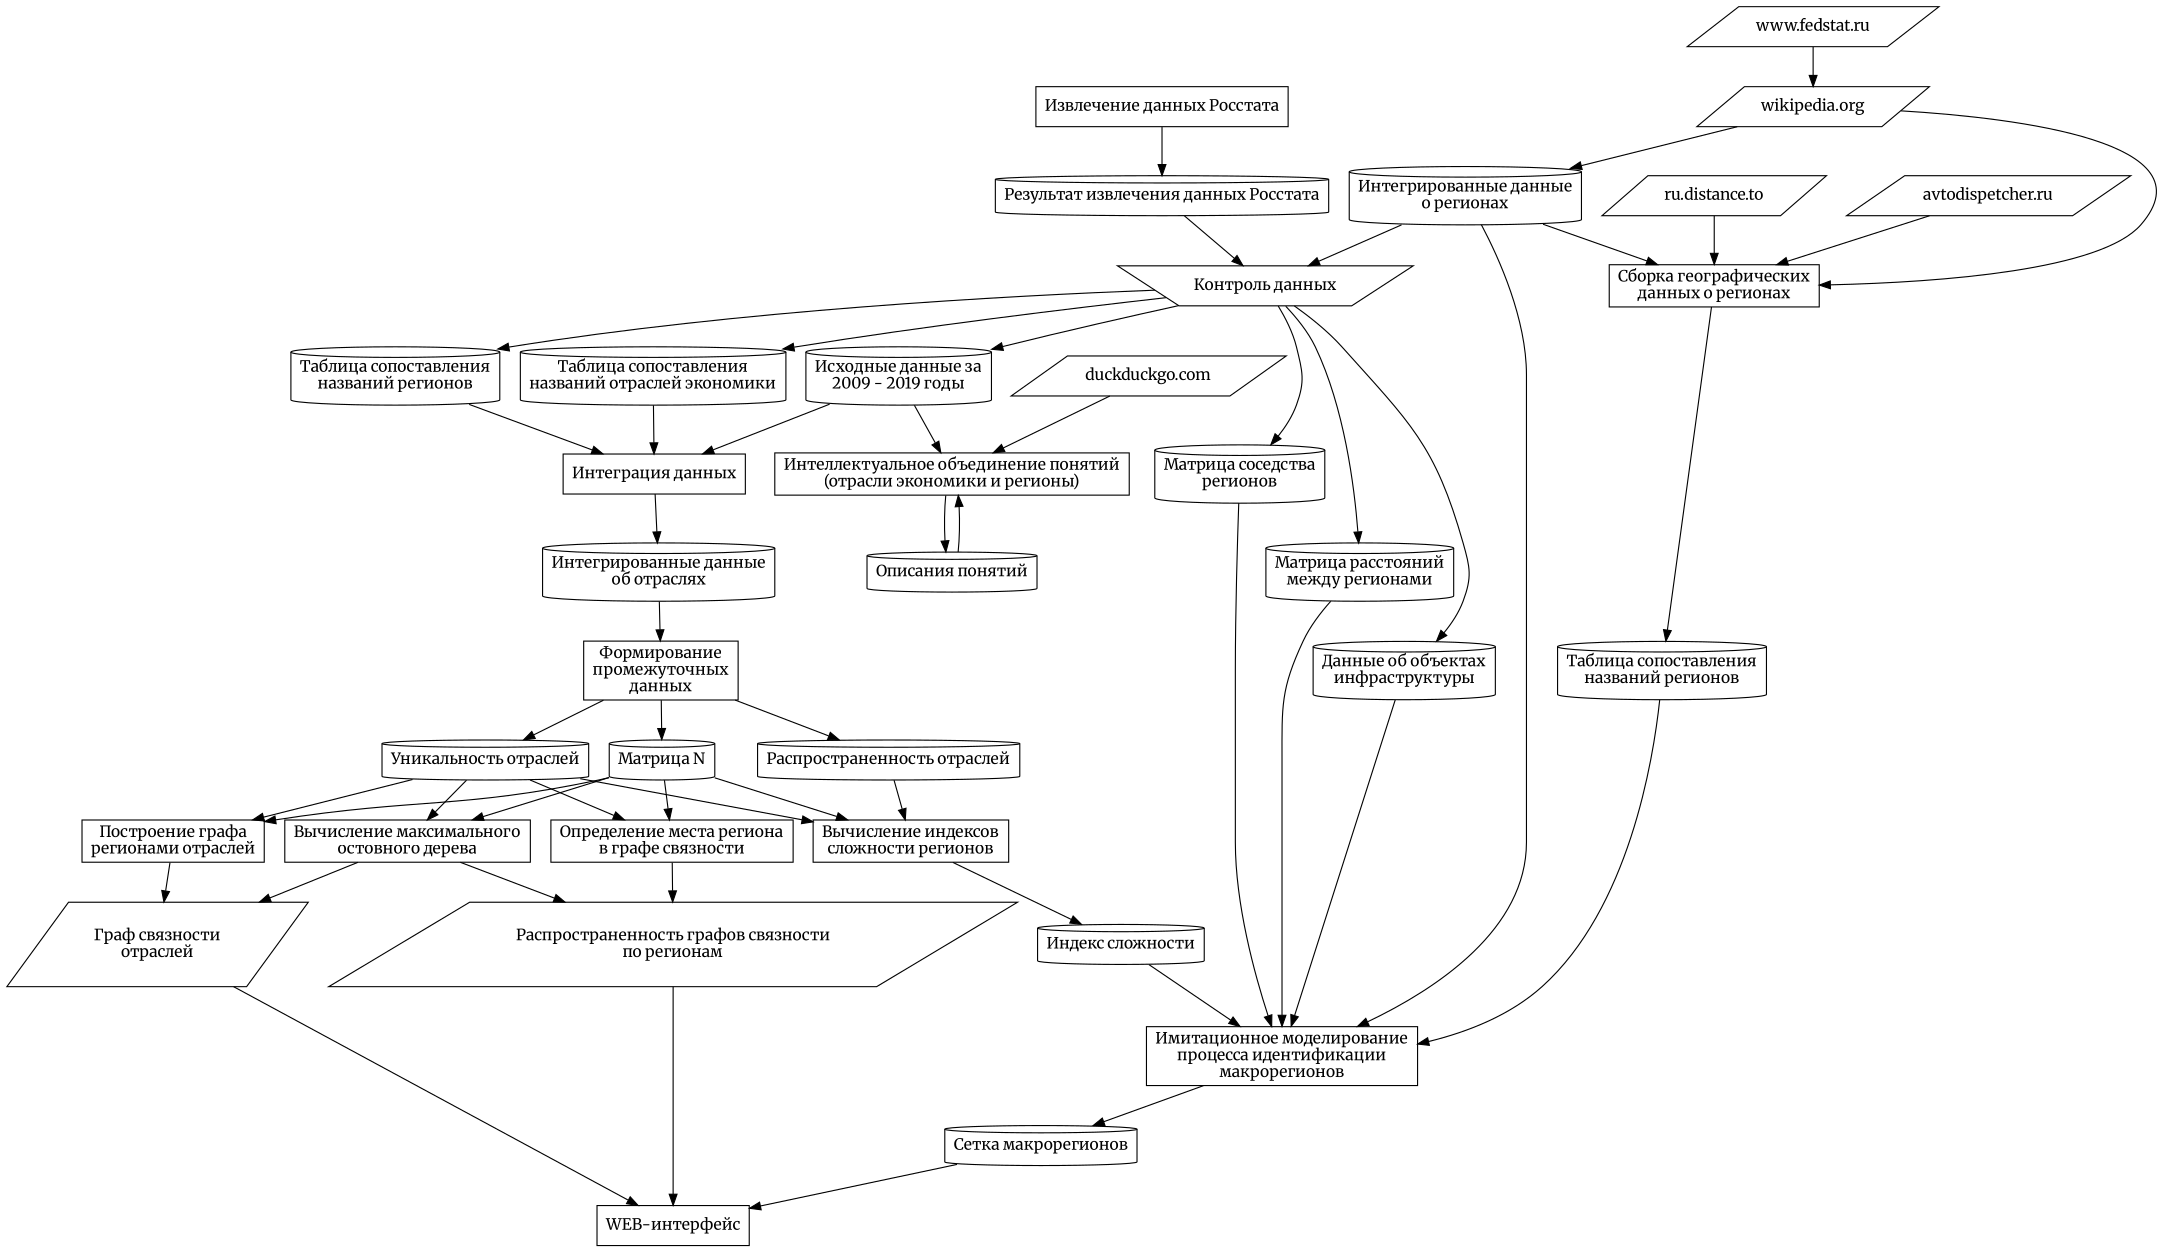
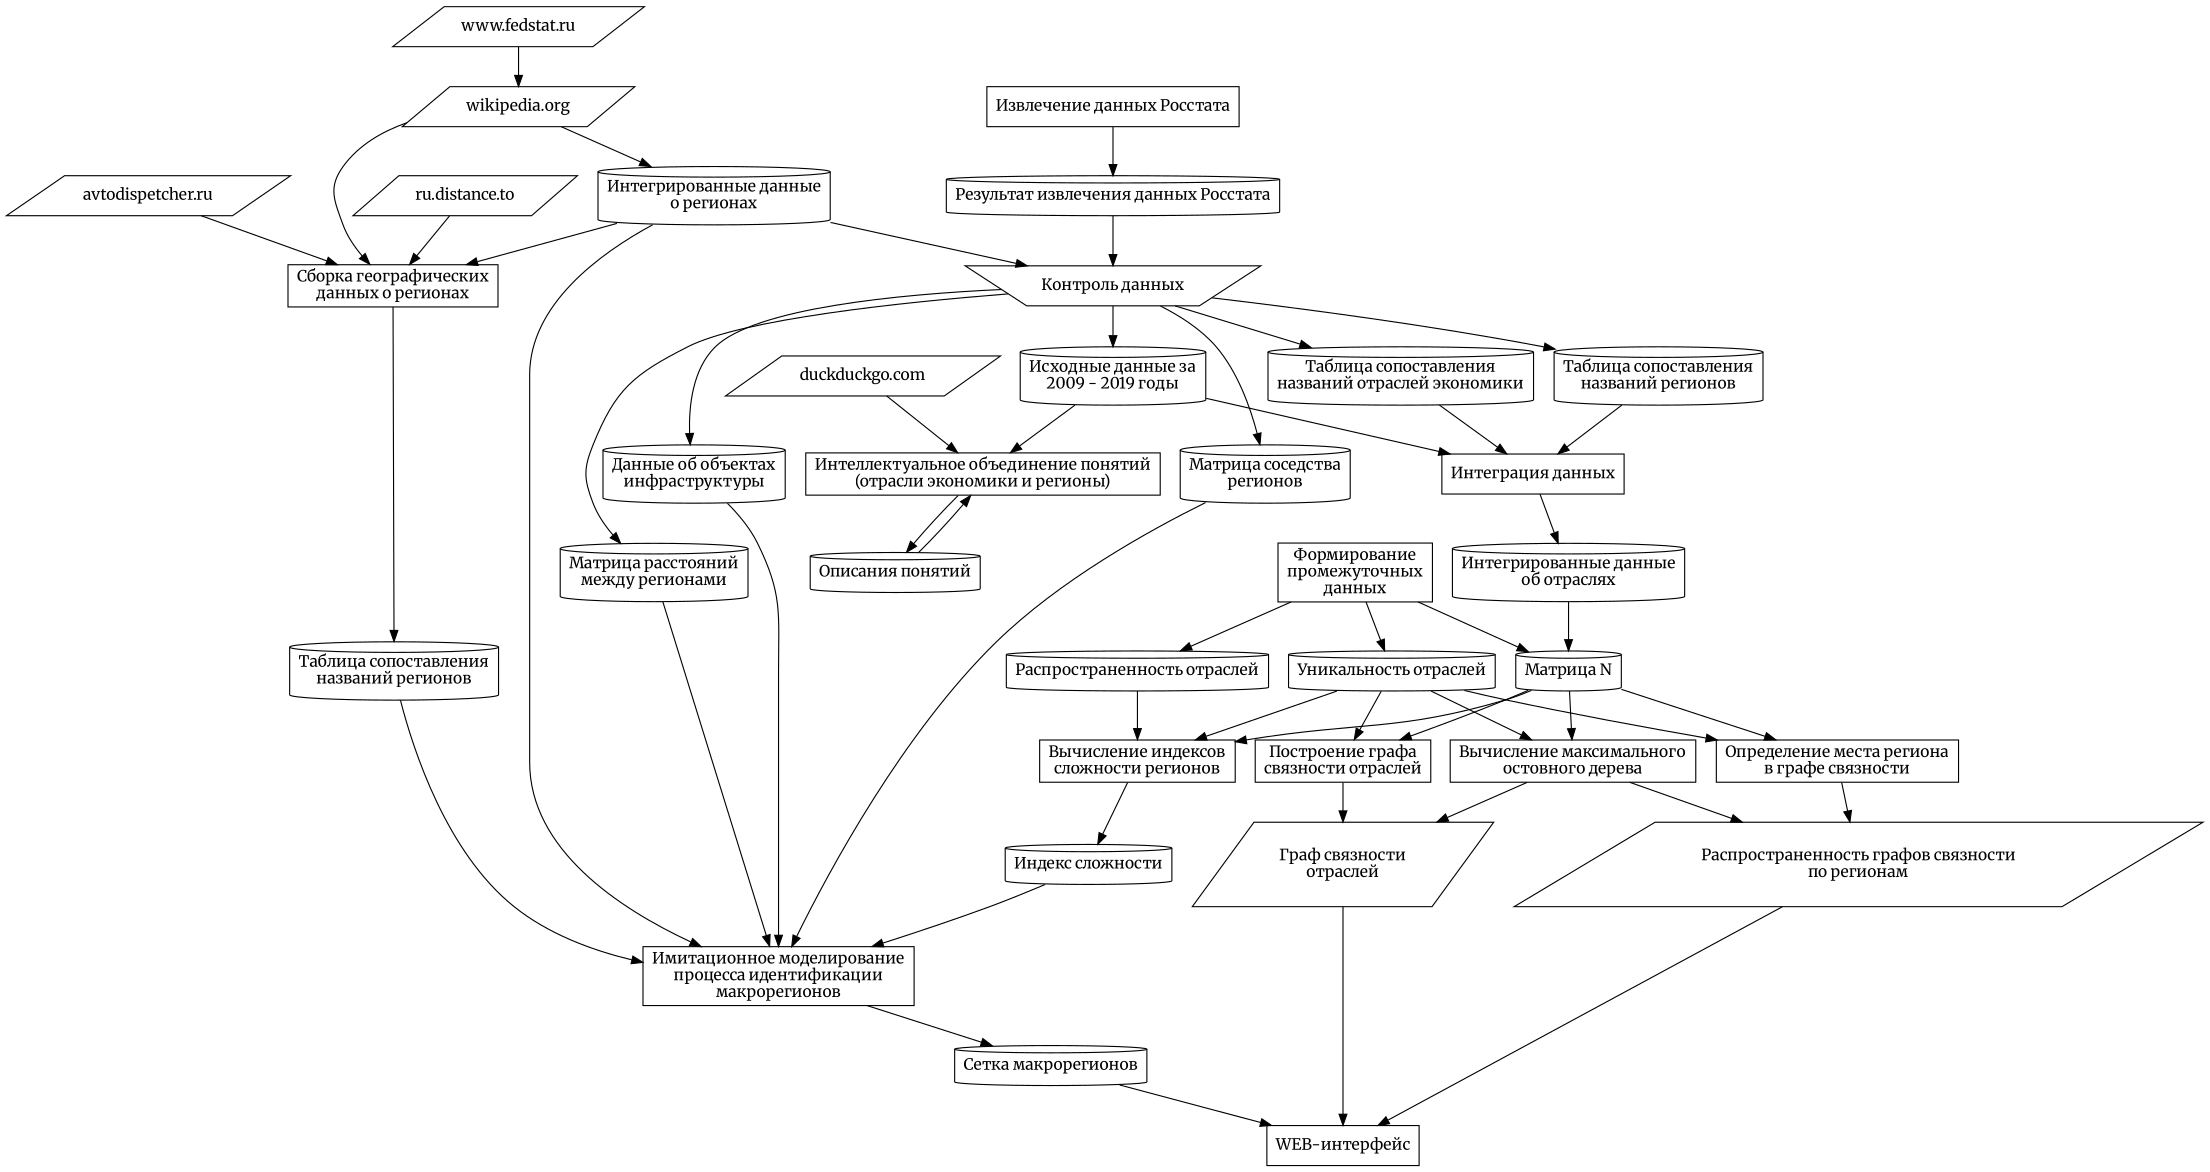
(660, 616) -> (1569, 621)
(173, 841) -> (1343, 761)
